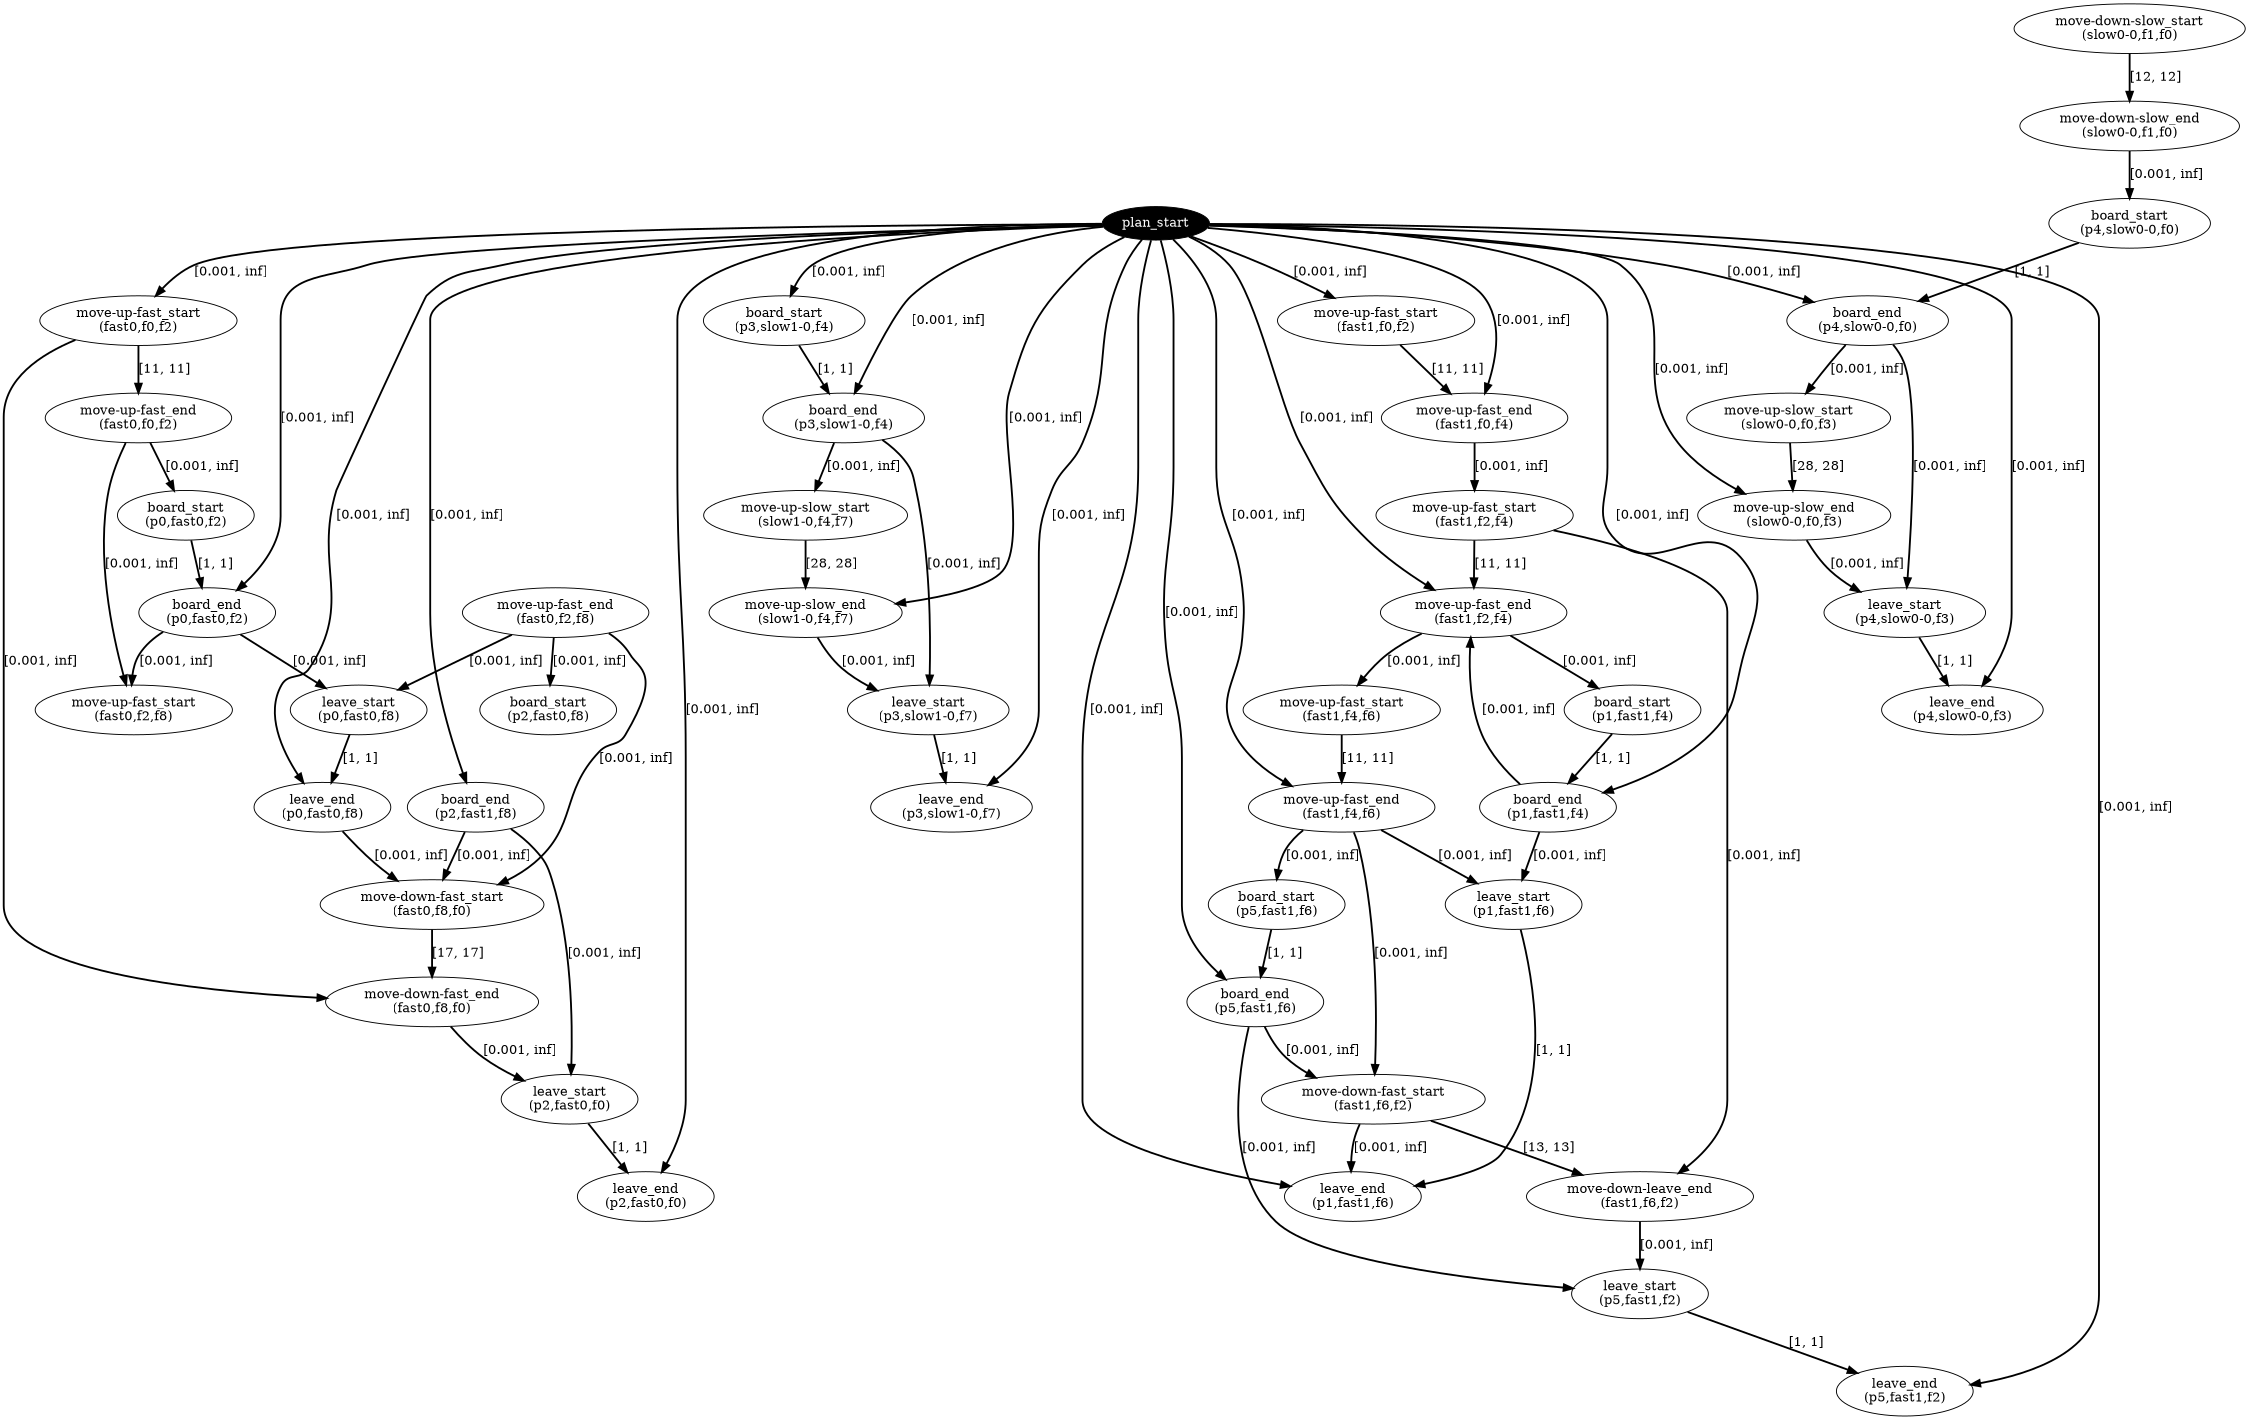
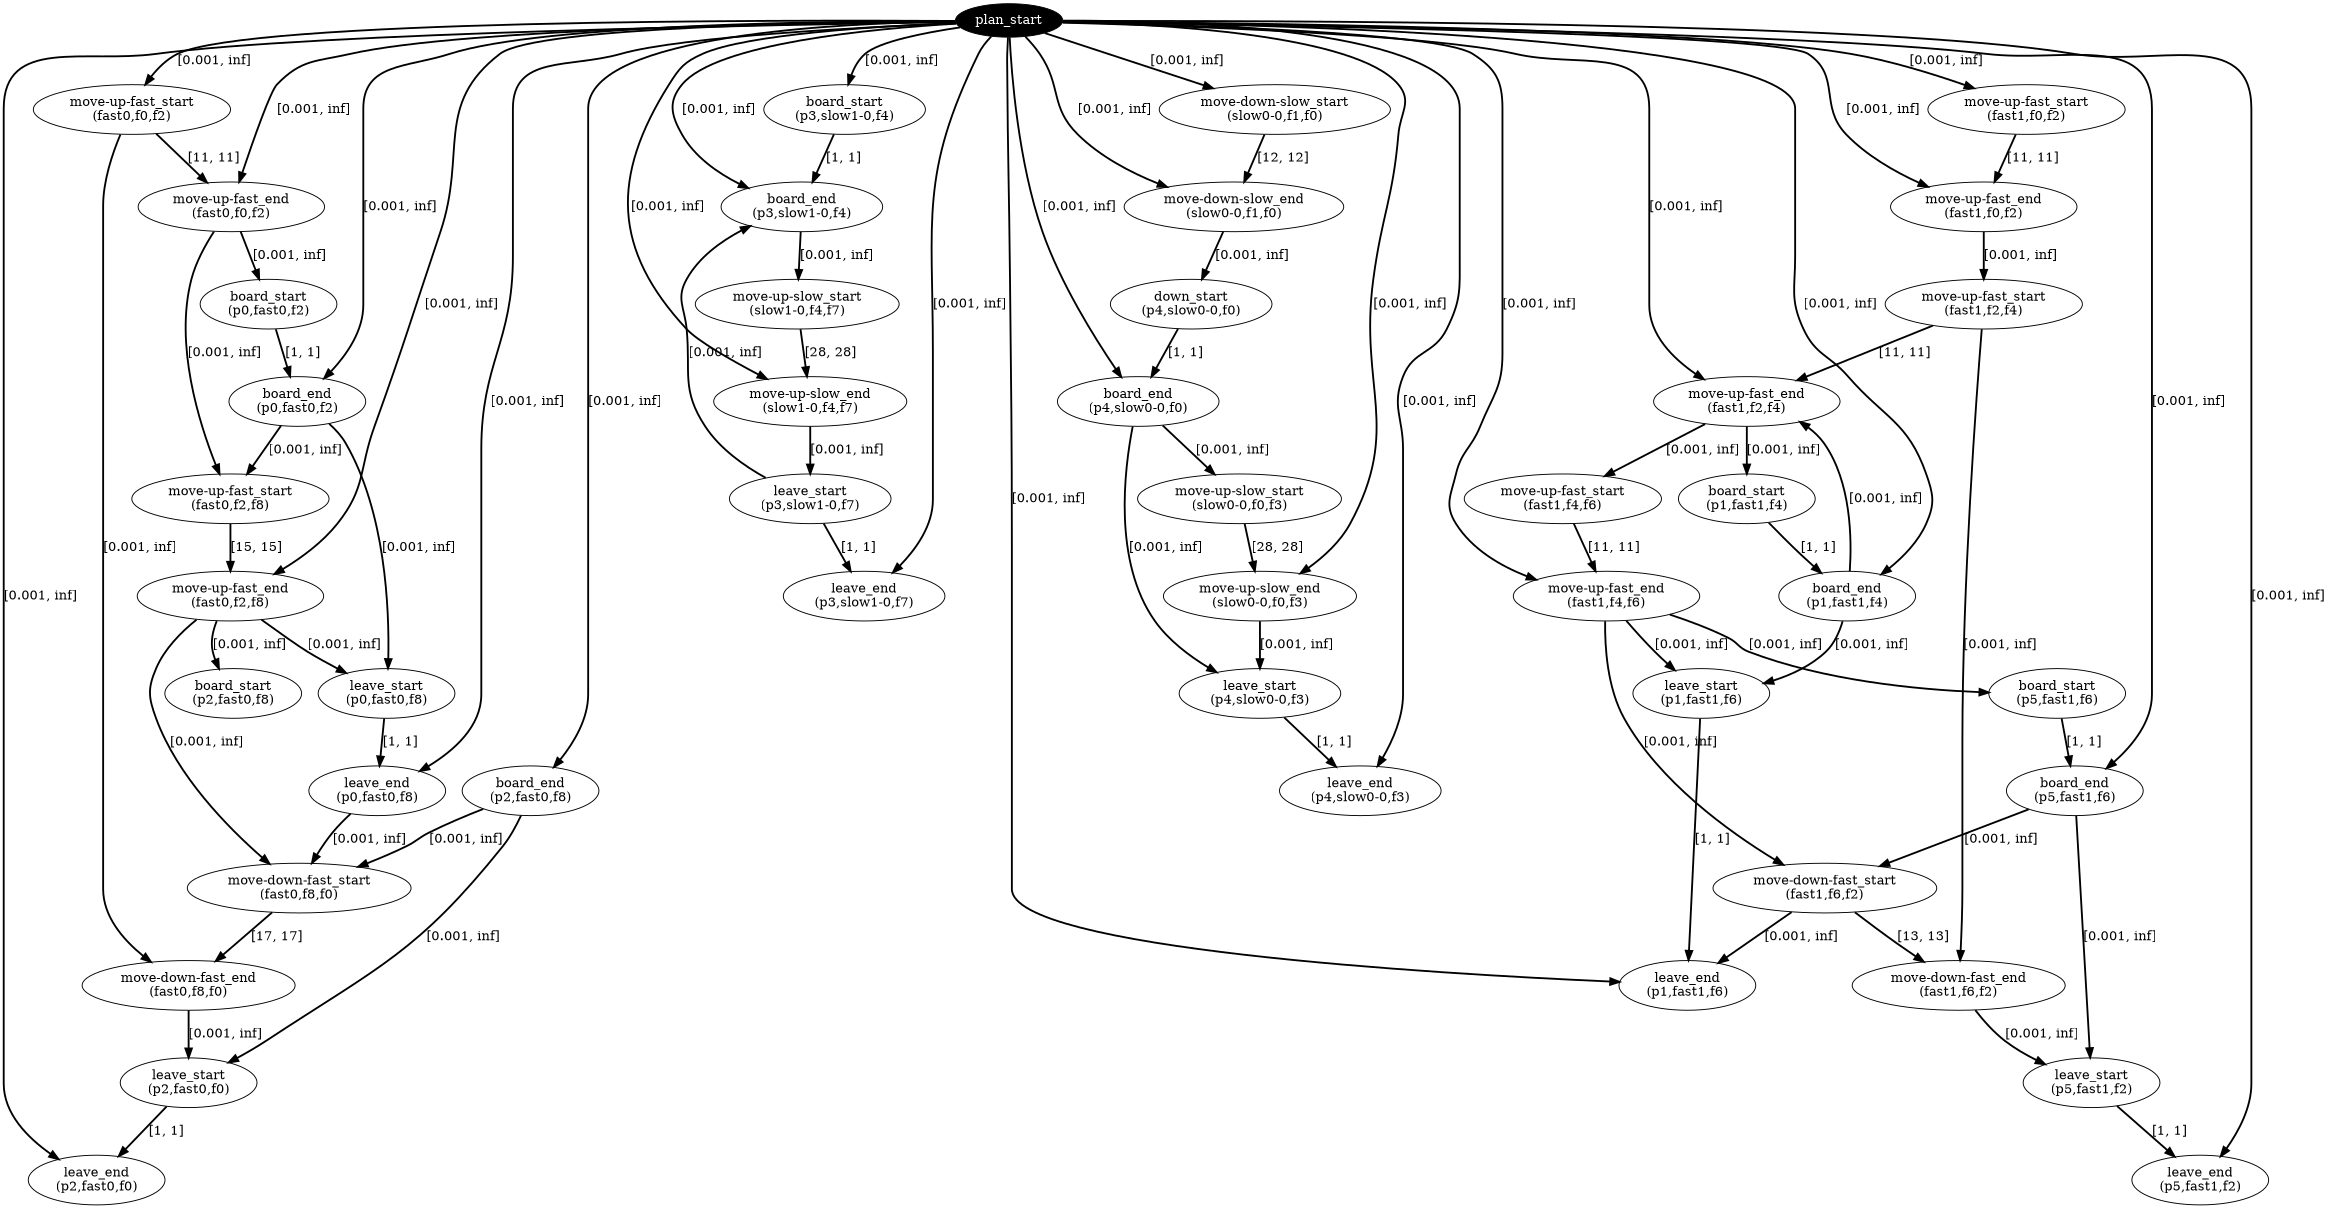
none -> (447, 41)
none -> (1124, 59)
none -> (464, 99)
none -> (1072, 128)
(2130, 223) -> (1191, 304)
(1475, 418) -> (1984, 207)
none -> (230, 543)
(925, 551) -> (688, 357)
(476, 807) -> (531, 791)
(1640, 1197) -> (1959, 985)
